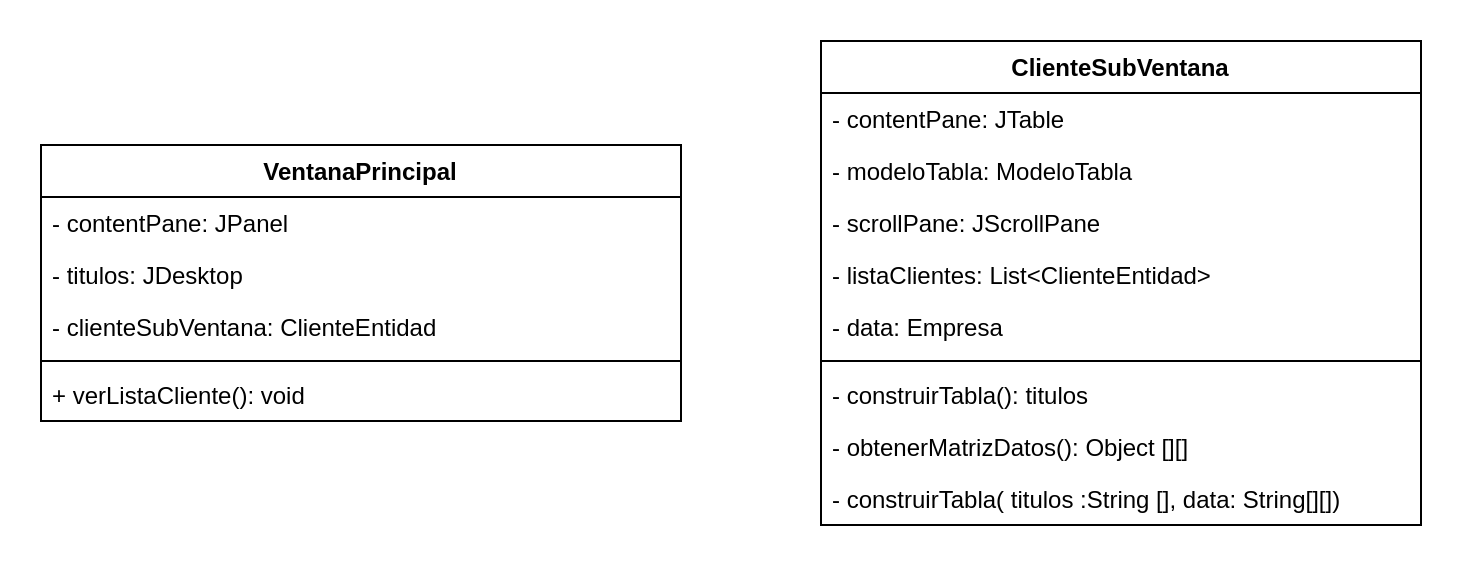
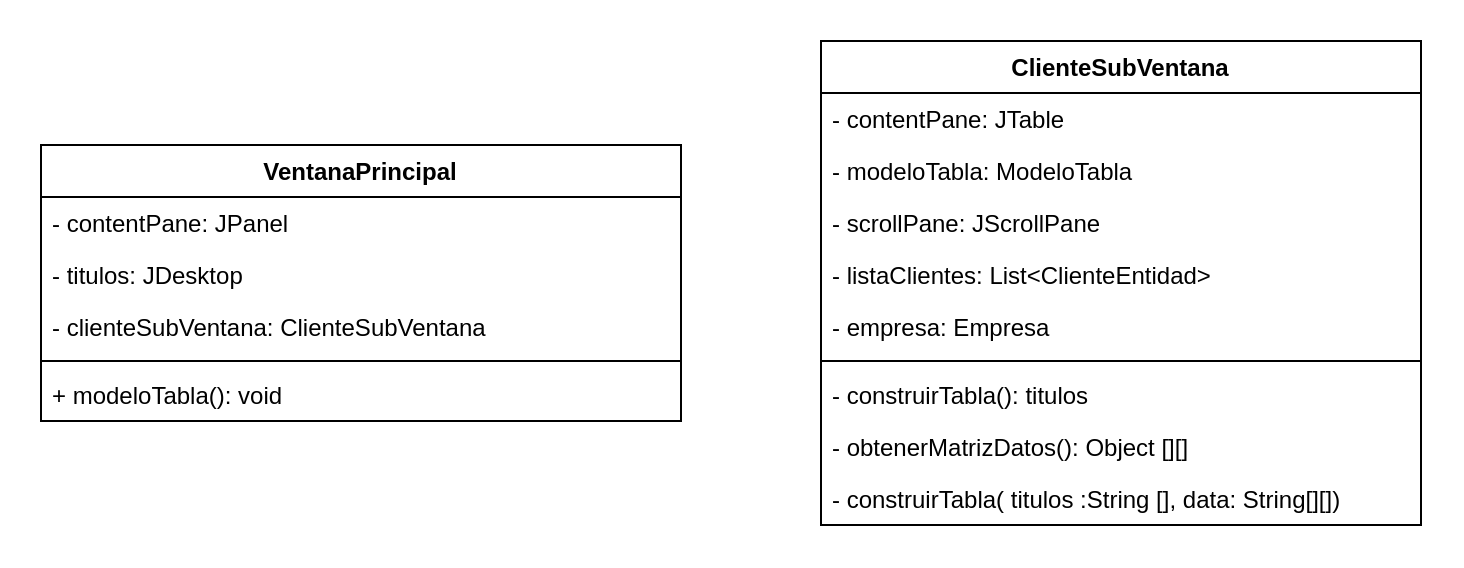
(262, 328) -> (286, 328)
(923, 328) -> (944, 328)
(198, 396) -> (174, 396)
